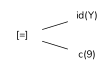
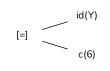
(87, 55) -> (87, 55)
